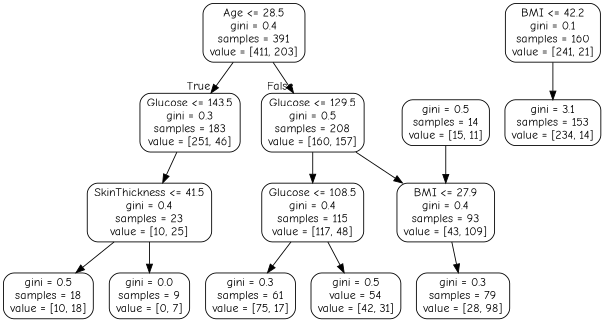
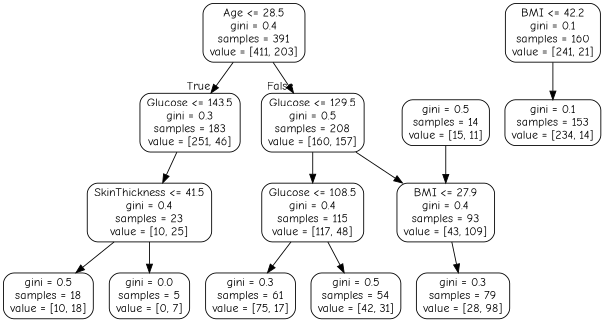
(553, 123) -> (553, 123)
(149, 296) -> (149, 296)
(356, 296) -> (356, 296)
